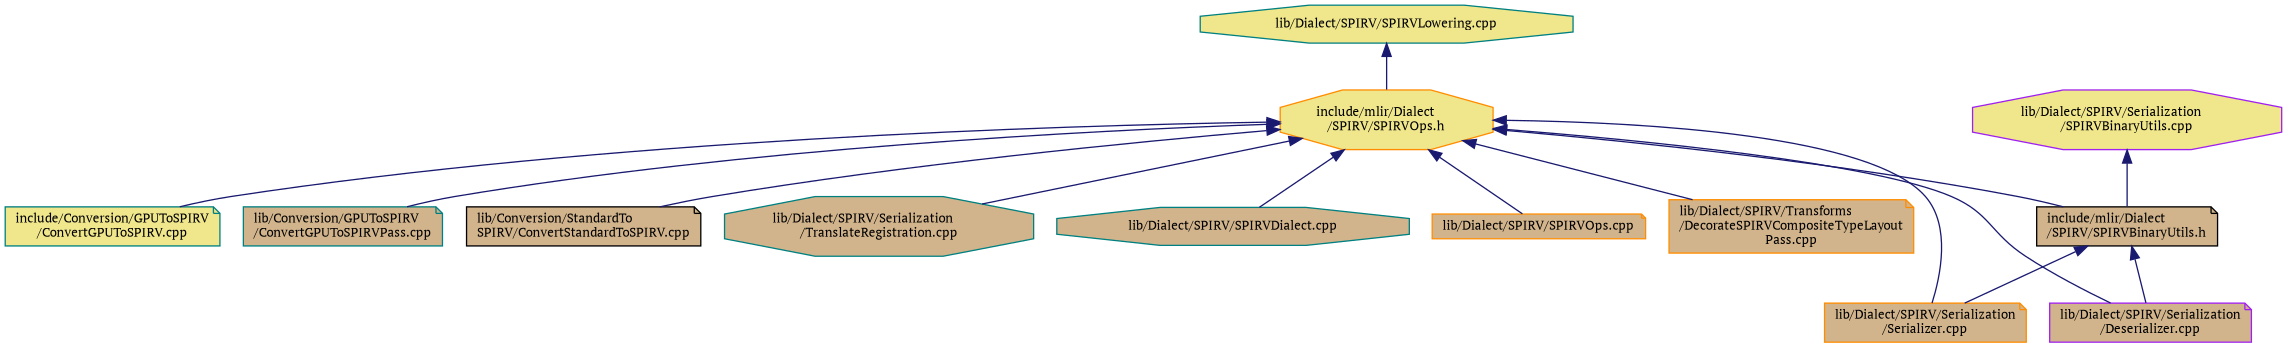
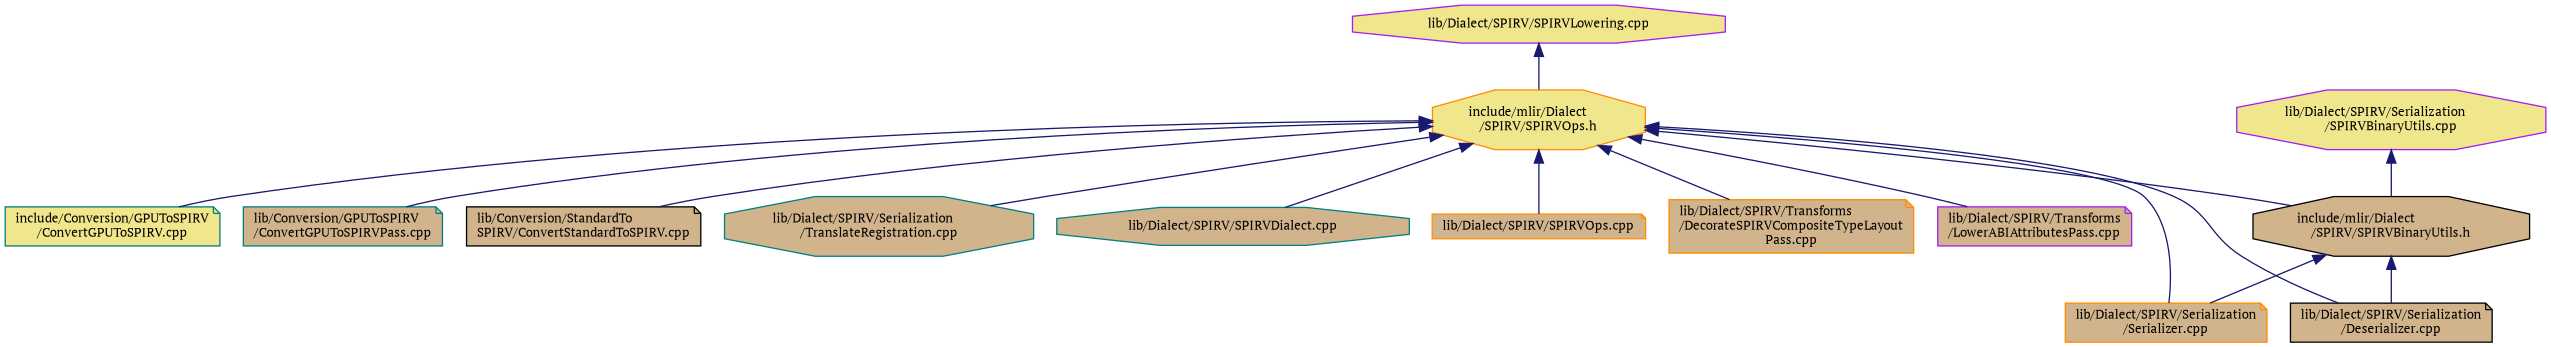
(1387, 24) -> (1539, 24)
none -> (2035, 226)
(2127, 226) -> (2391, 226)
(2151, 323) -> (2391, 323)
